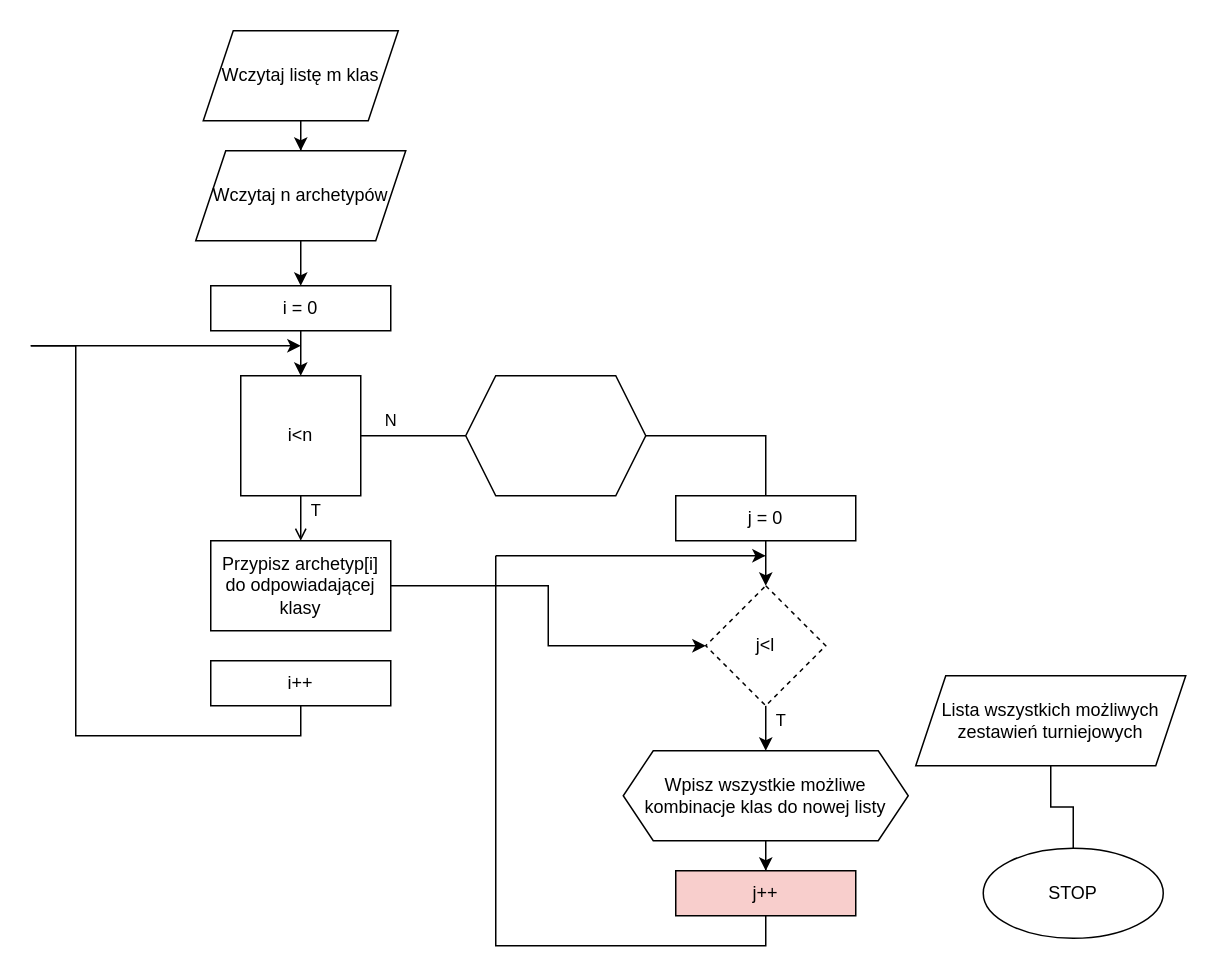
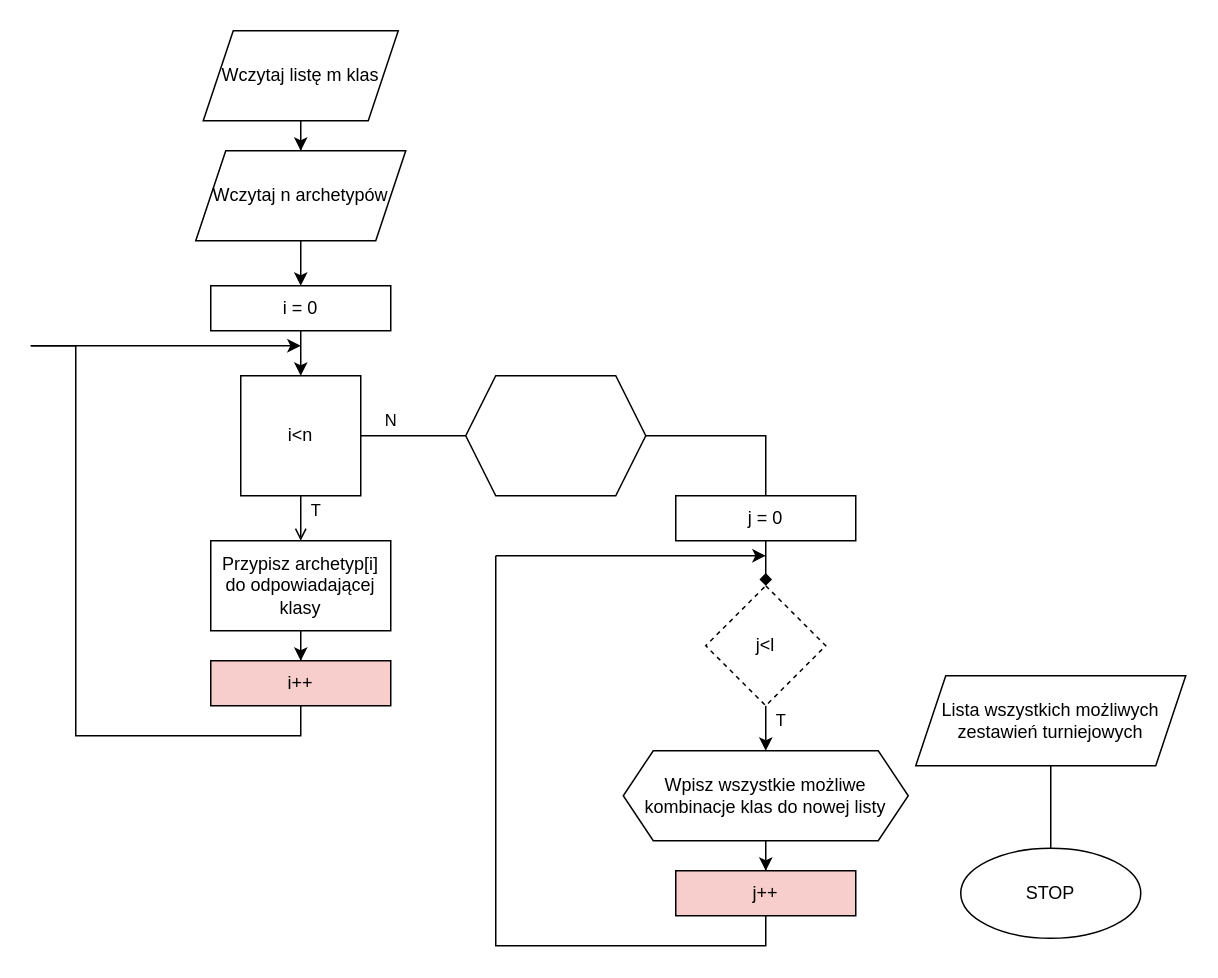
(766, 574) -> (766, 573)
(548, 611) -> (301, 651)
(301, 683) -> (301, 683)
(1073, 893) -> (1051, 893)
